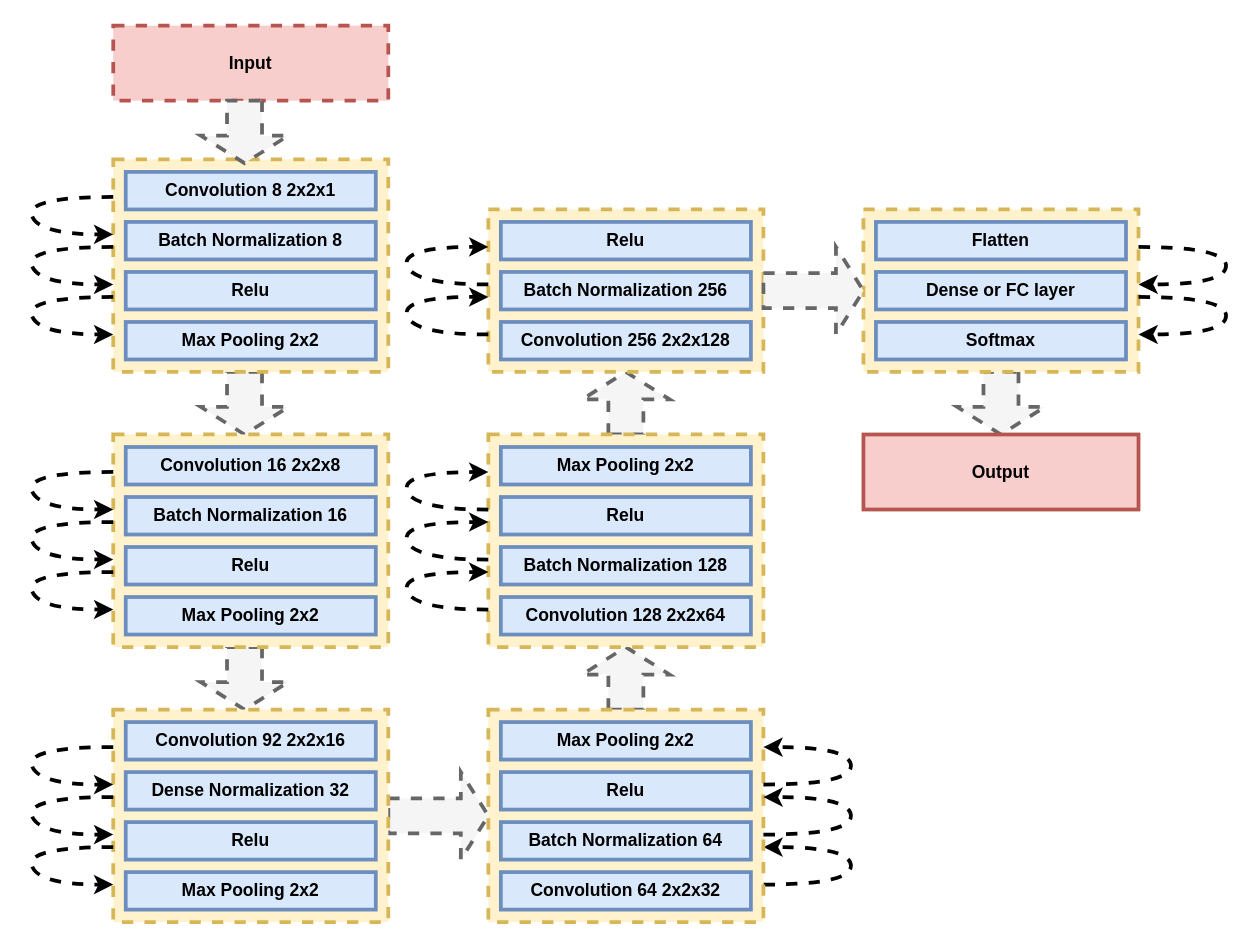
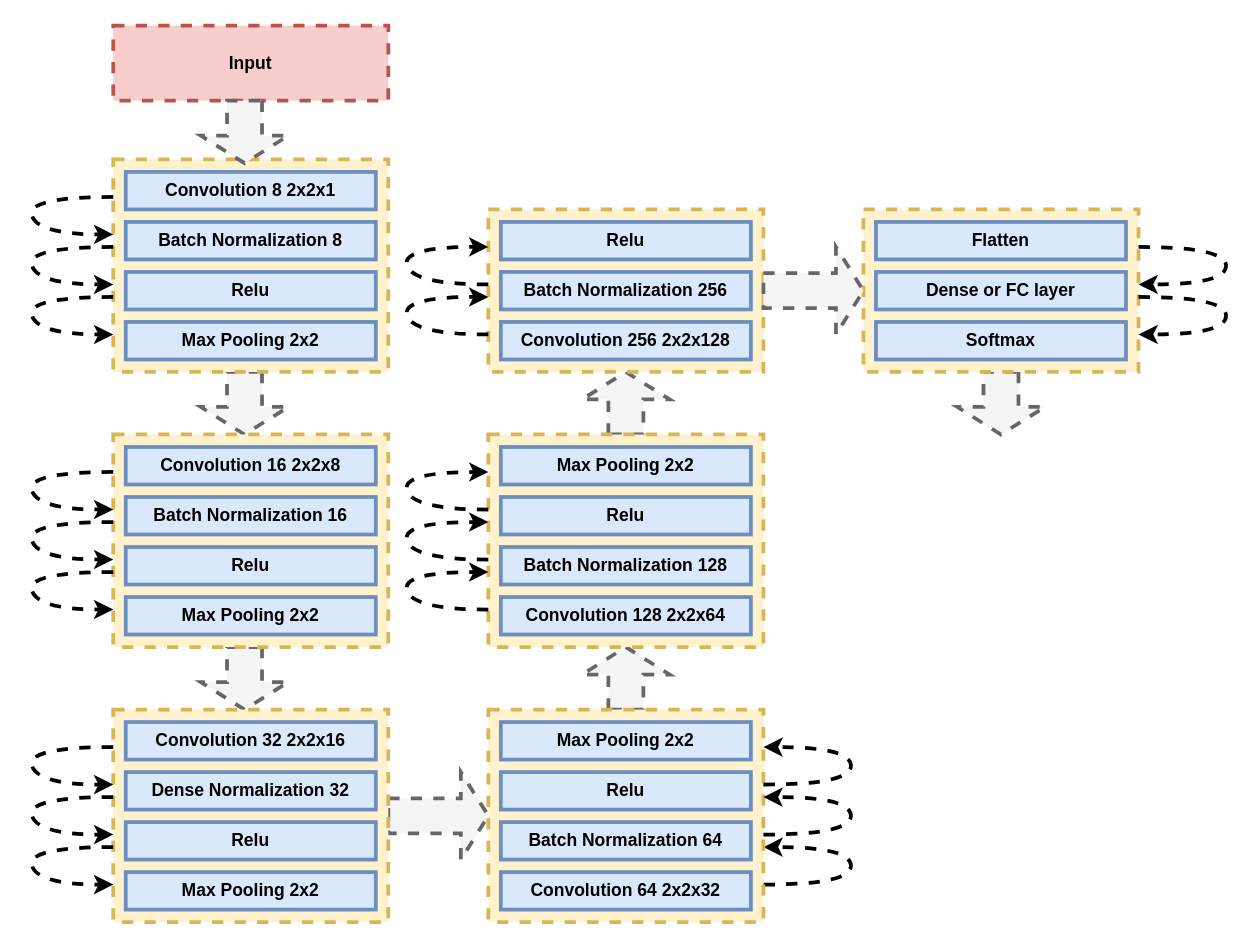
(1001, 472) -> none
(251, 741) -> (251, 741)
